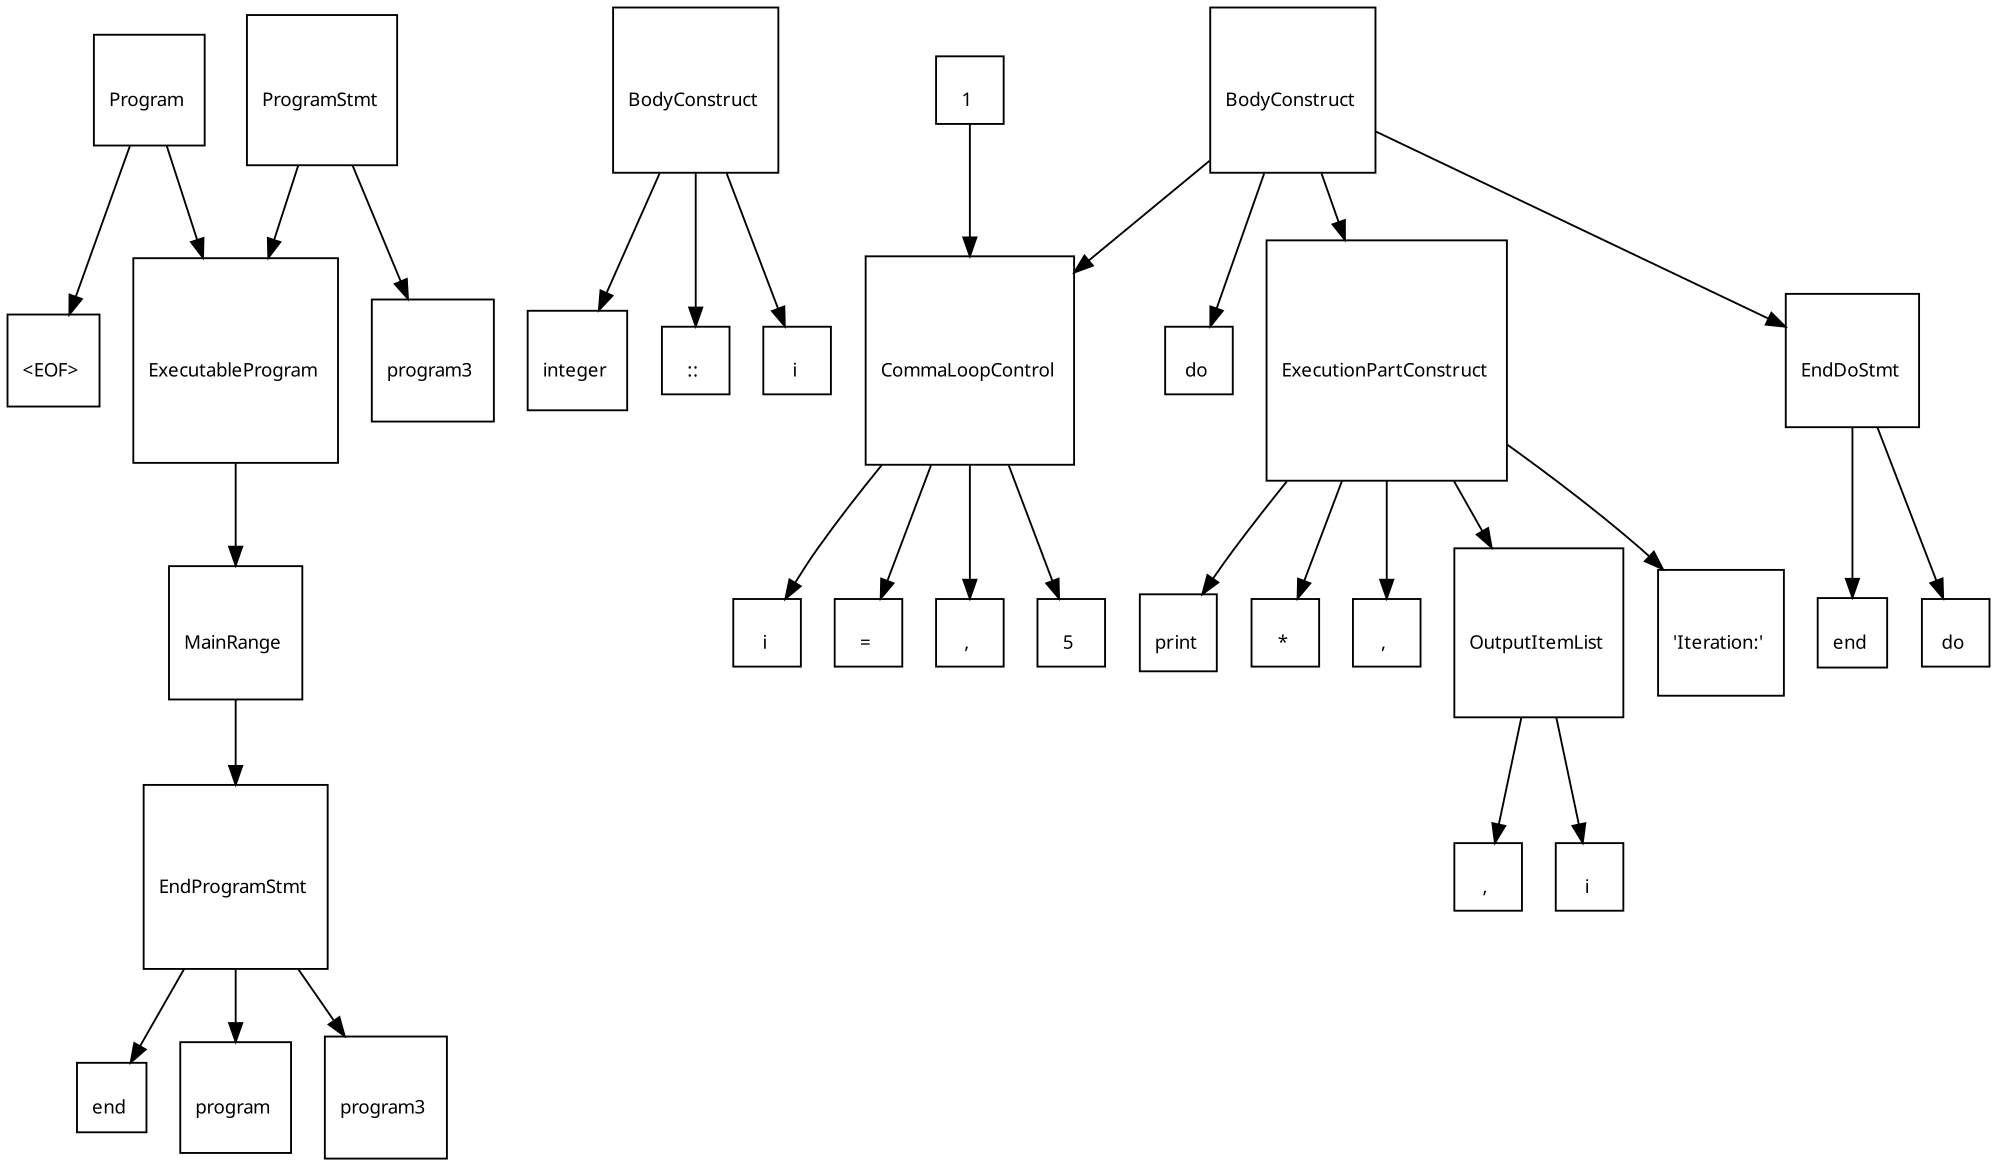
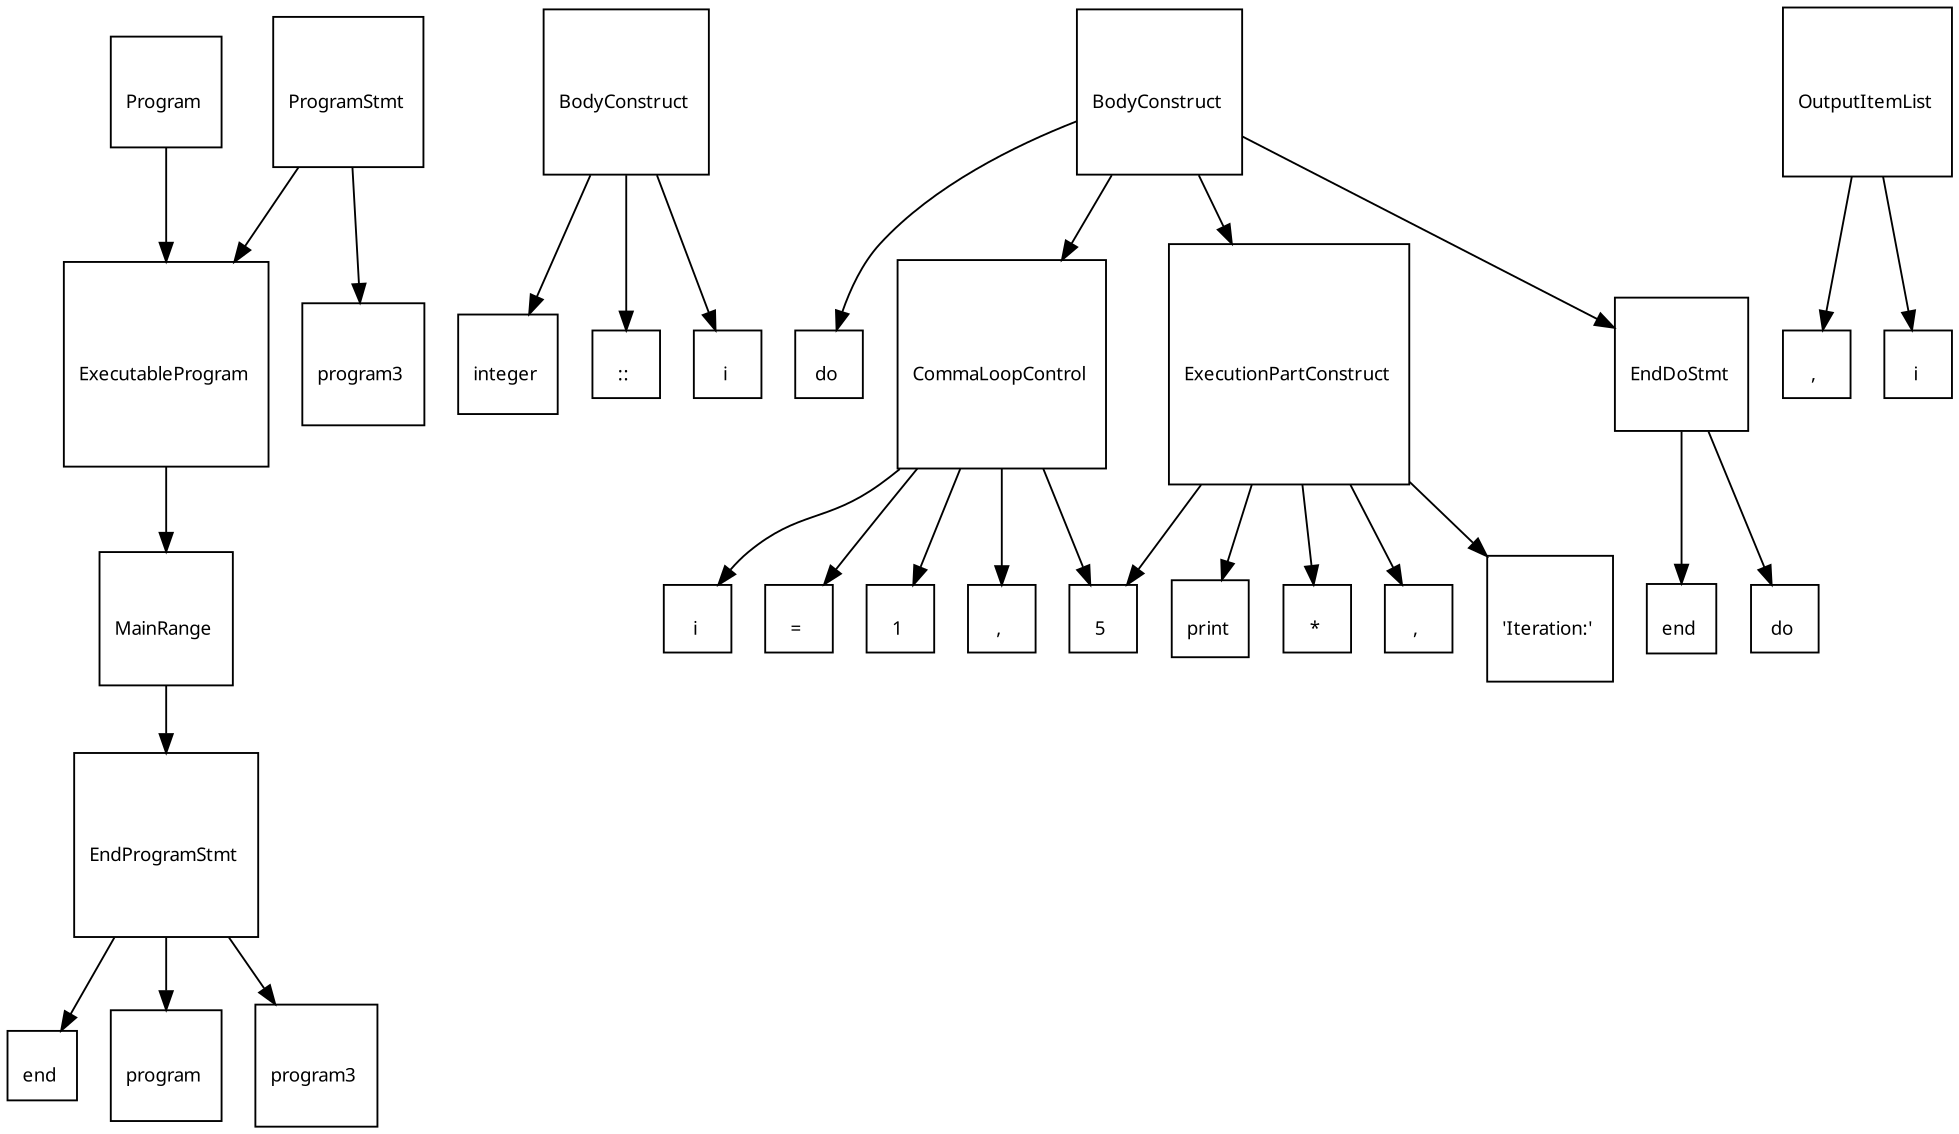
(970, 181) -> (940, 518)
(54, 361) -> none
(1468, 506) -> (1170, 527)
